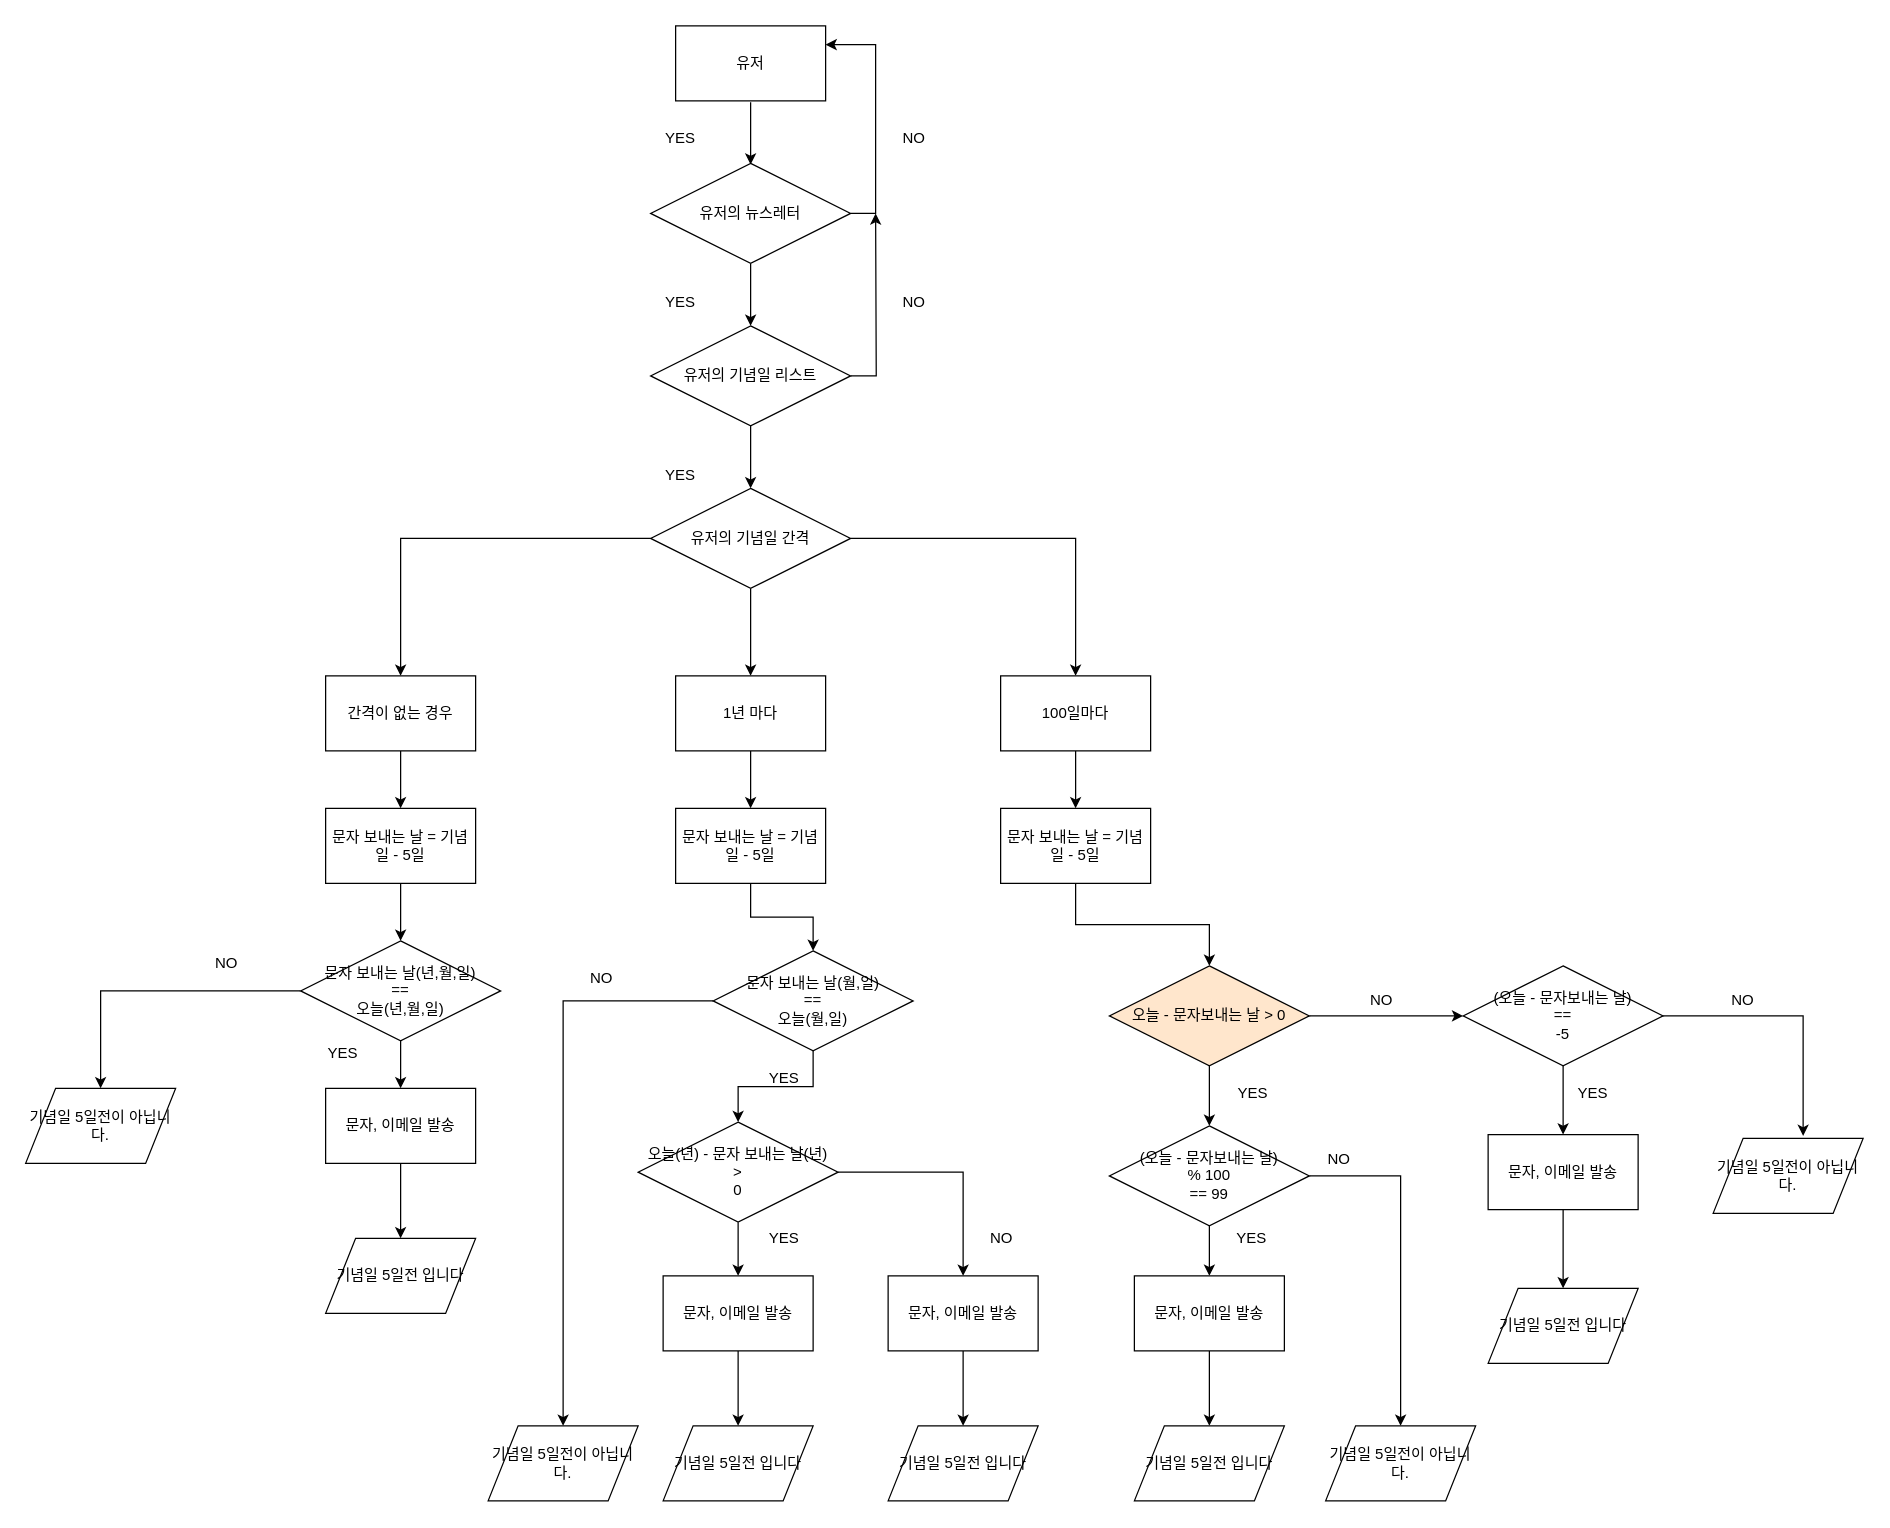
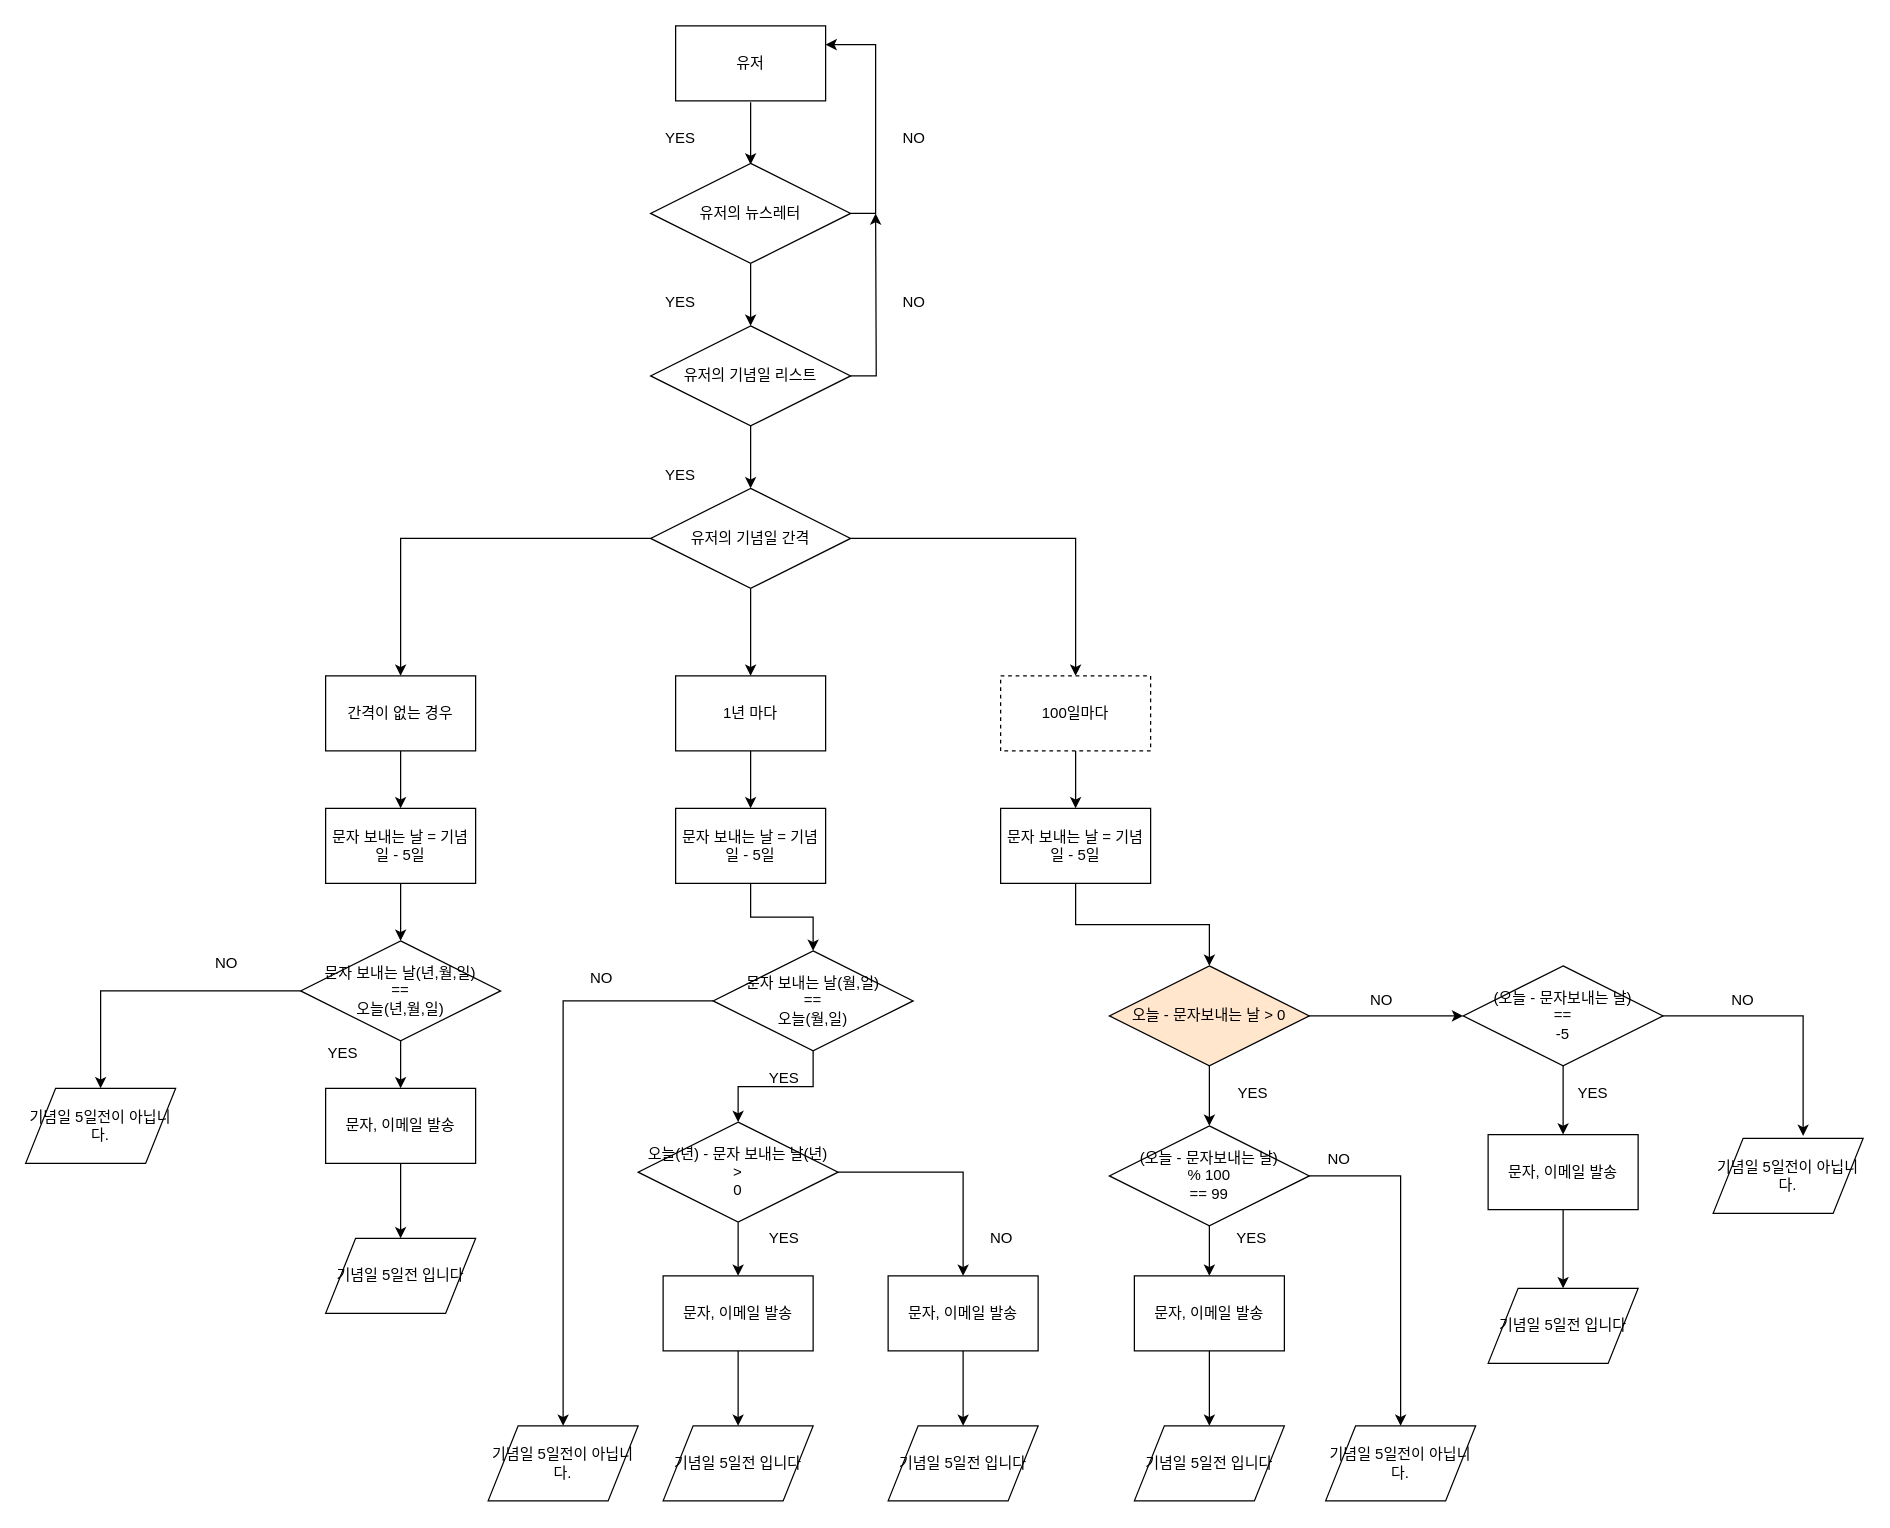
(1076, 713) -> (1076, 713)
